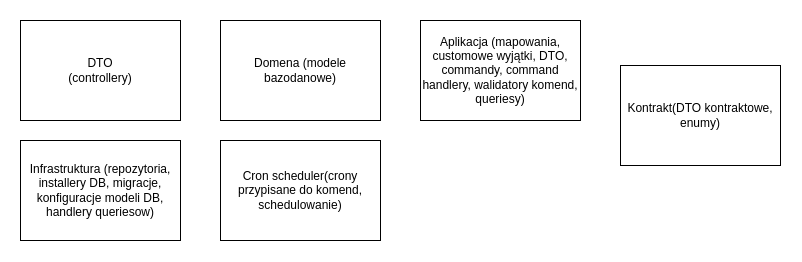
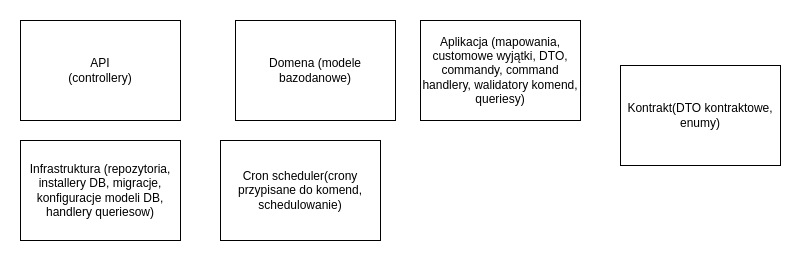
(101, 71) -> (101, 71)
(301, 71) -> (316, 71)
